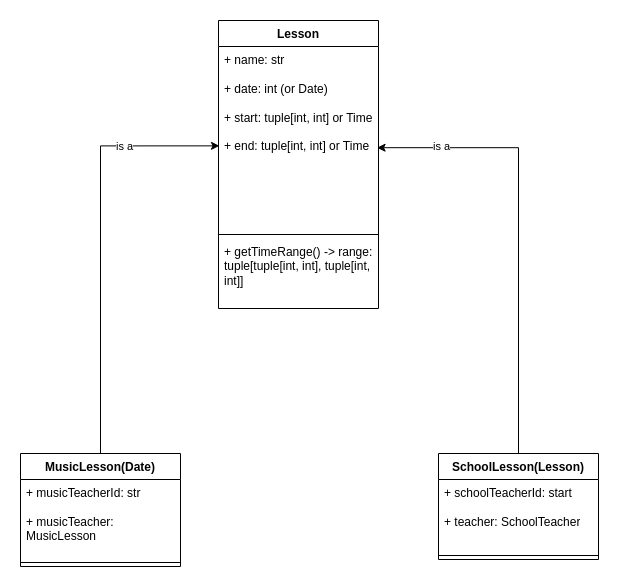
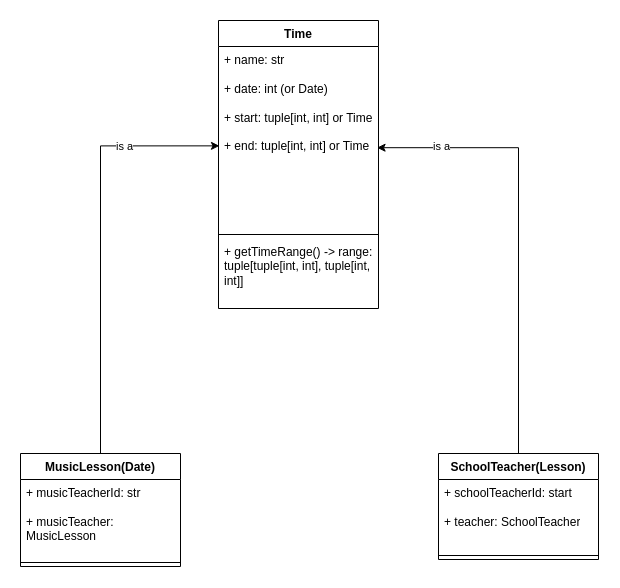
(299, 35) -> (299, 35)
(519, 468) -> (519, 468)
